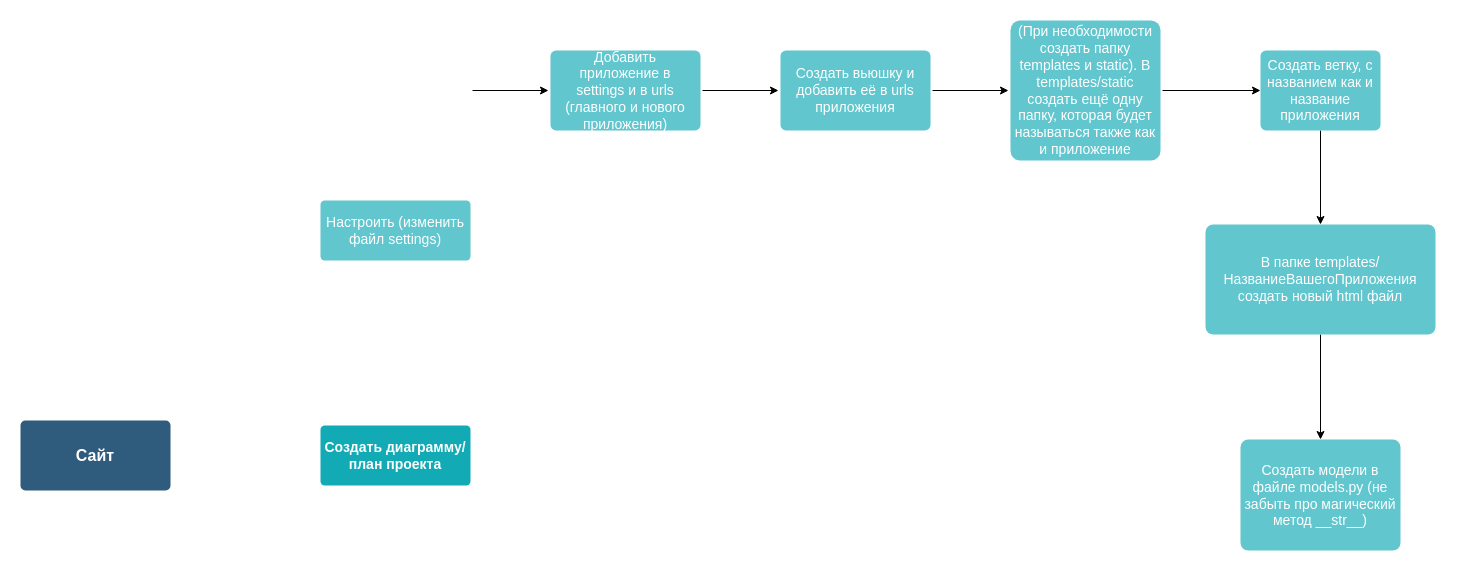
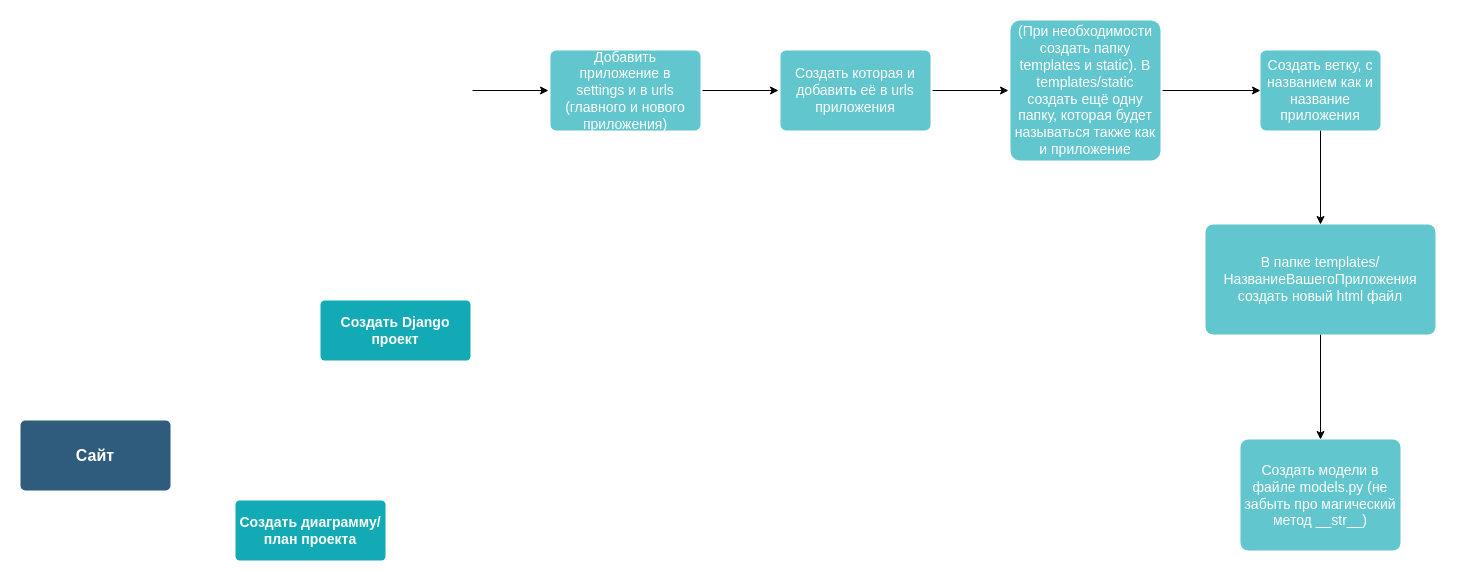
(856, 91) -> (856, 91)
(396, 231) -> none
none -> (396, 331)
(396, 456) -> (311, 531)
